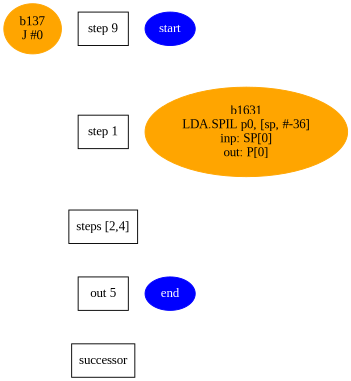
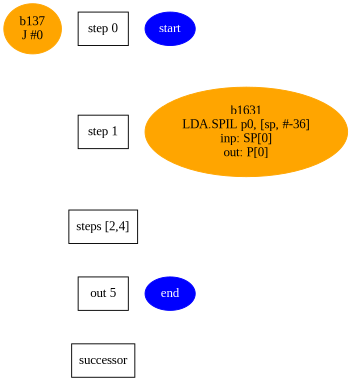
(103, 29) -> (103, 29)
